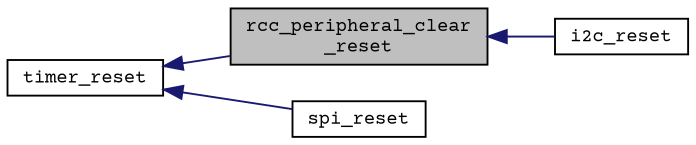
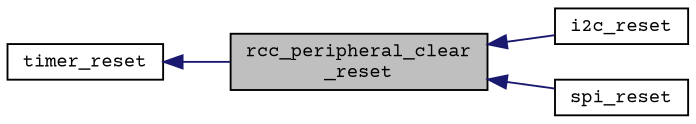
(237, 101) -> (531, 85)
